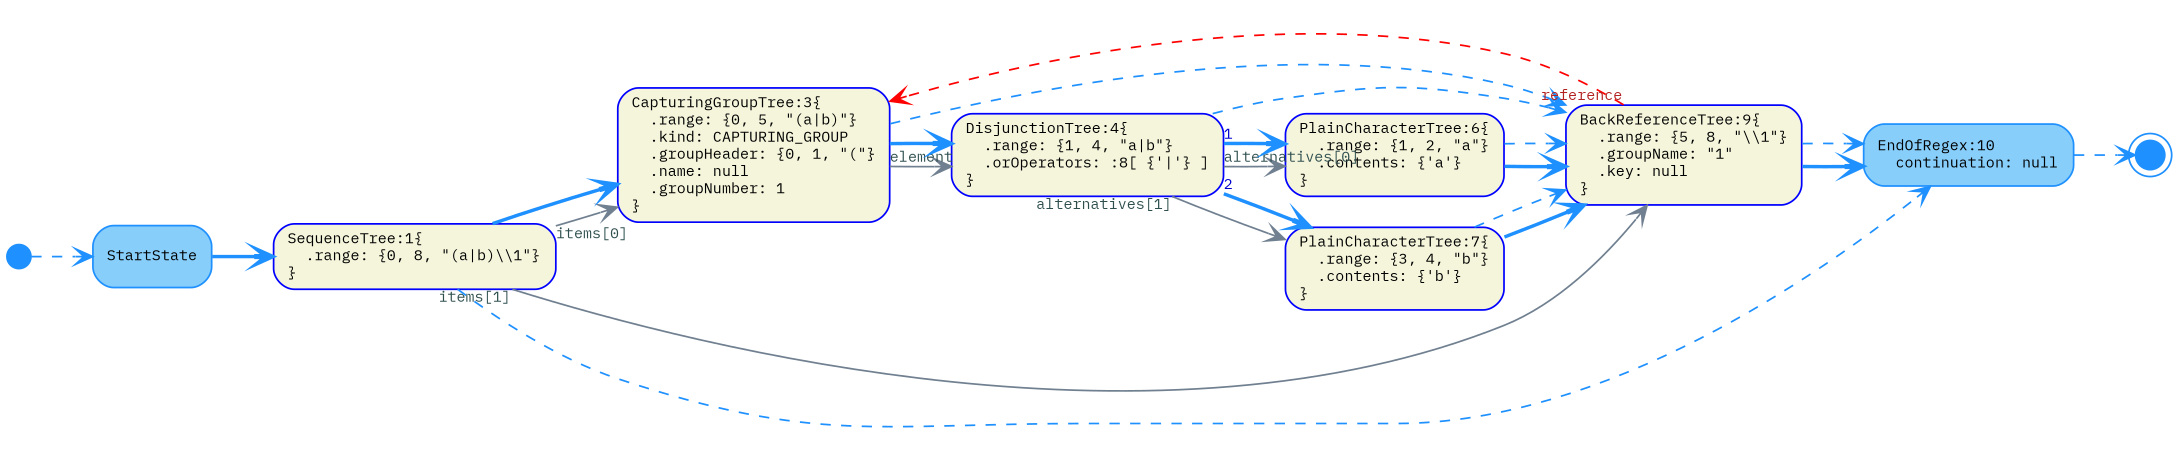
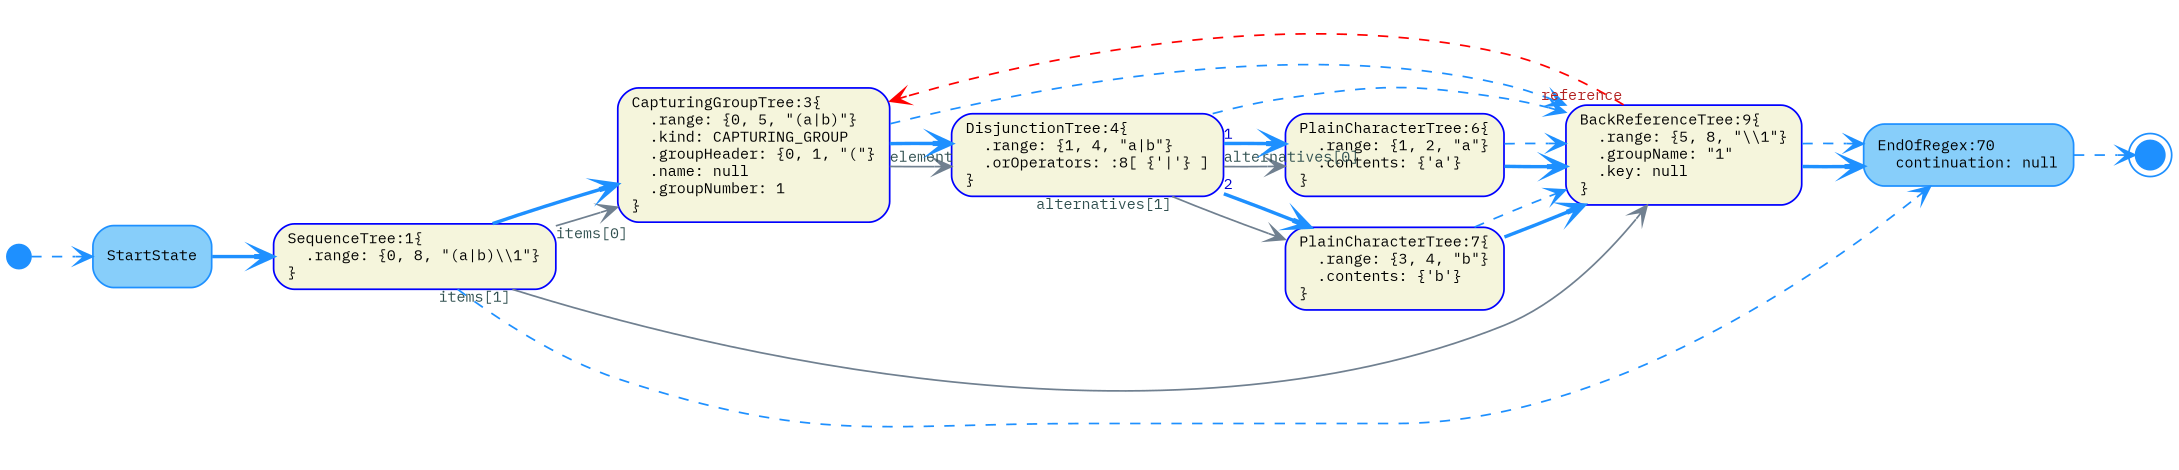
(1969, 155) -> (1969, 155)
